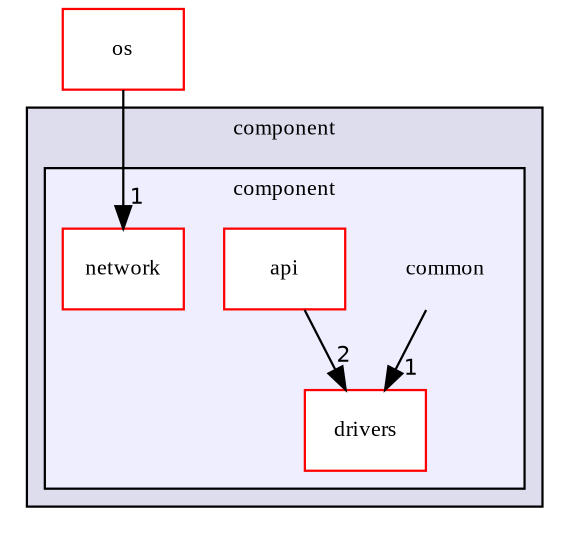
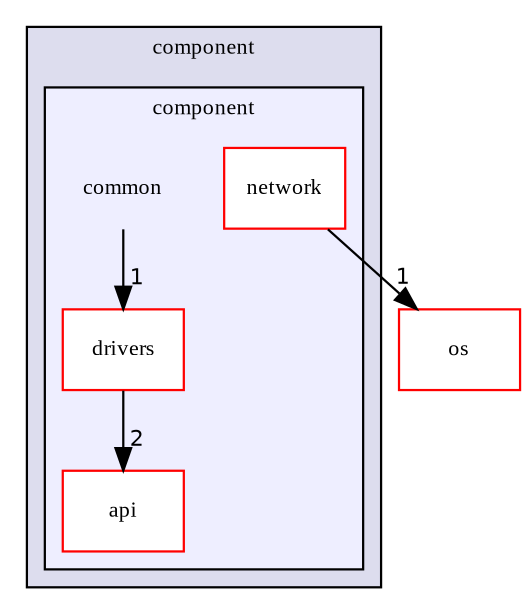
(123, 148) -> (349, 249)
(320, 340) -> (123, 419)
